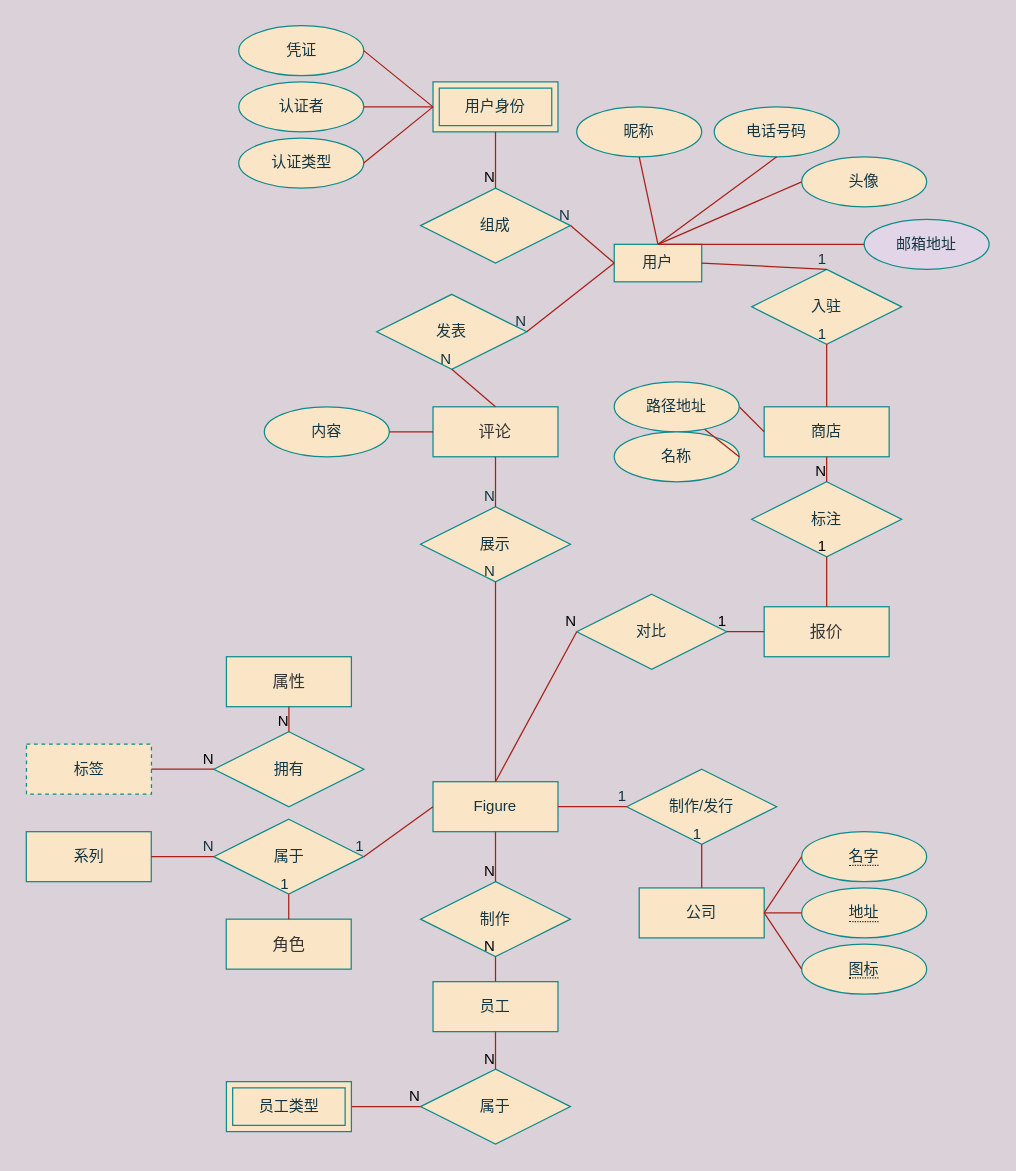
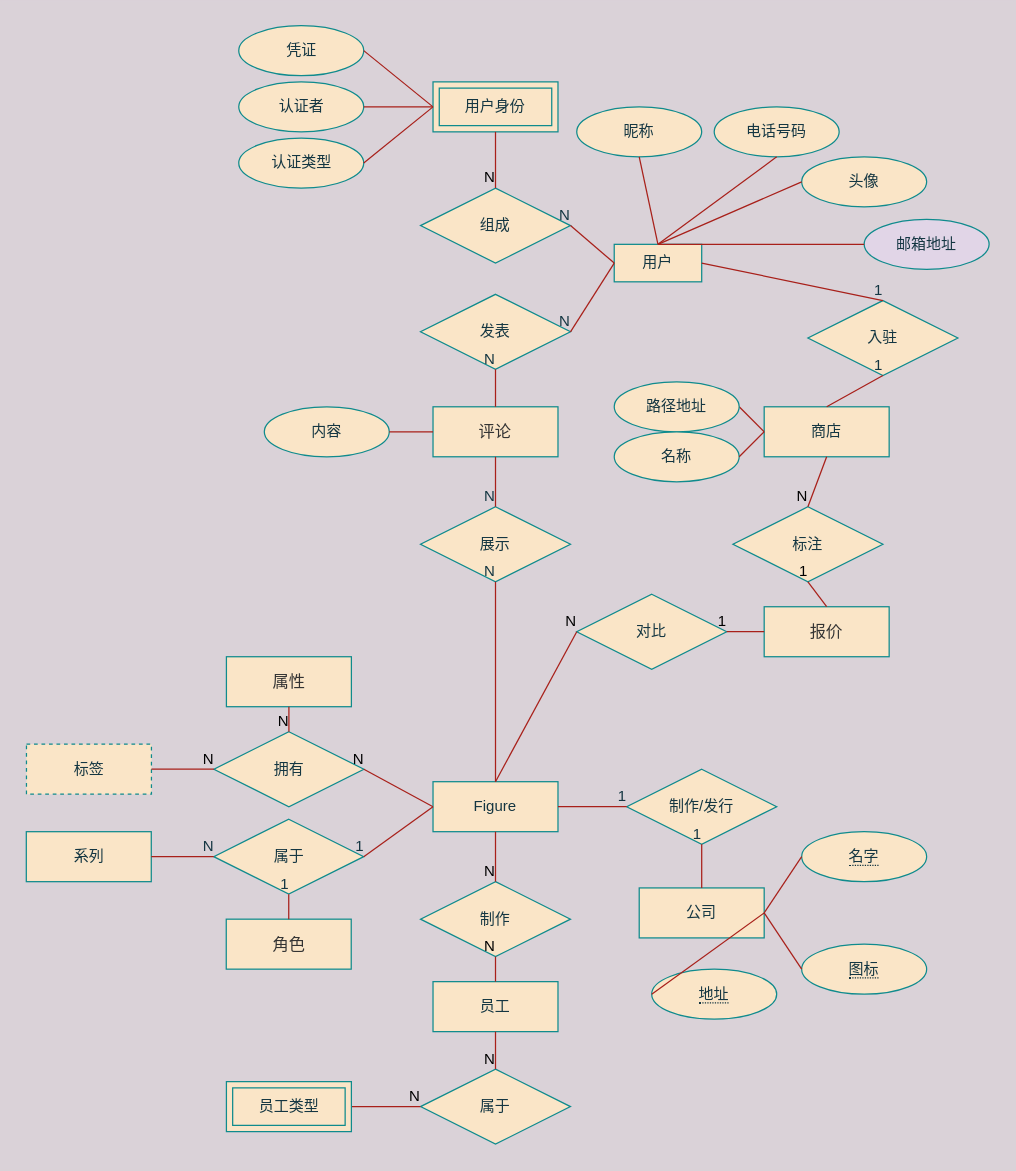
(827, 307) -> (883, 338)
(452, 332) -> (496, 332)
(722, 443) -> (752, 445)
(827, 519) -> (808, 544)
none -> (398, 788)
(864, 913) -> (714, 994)
